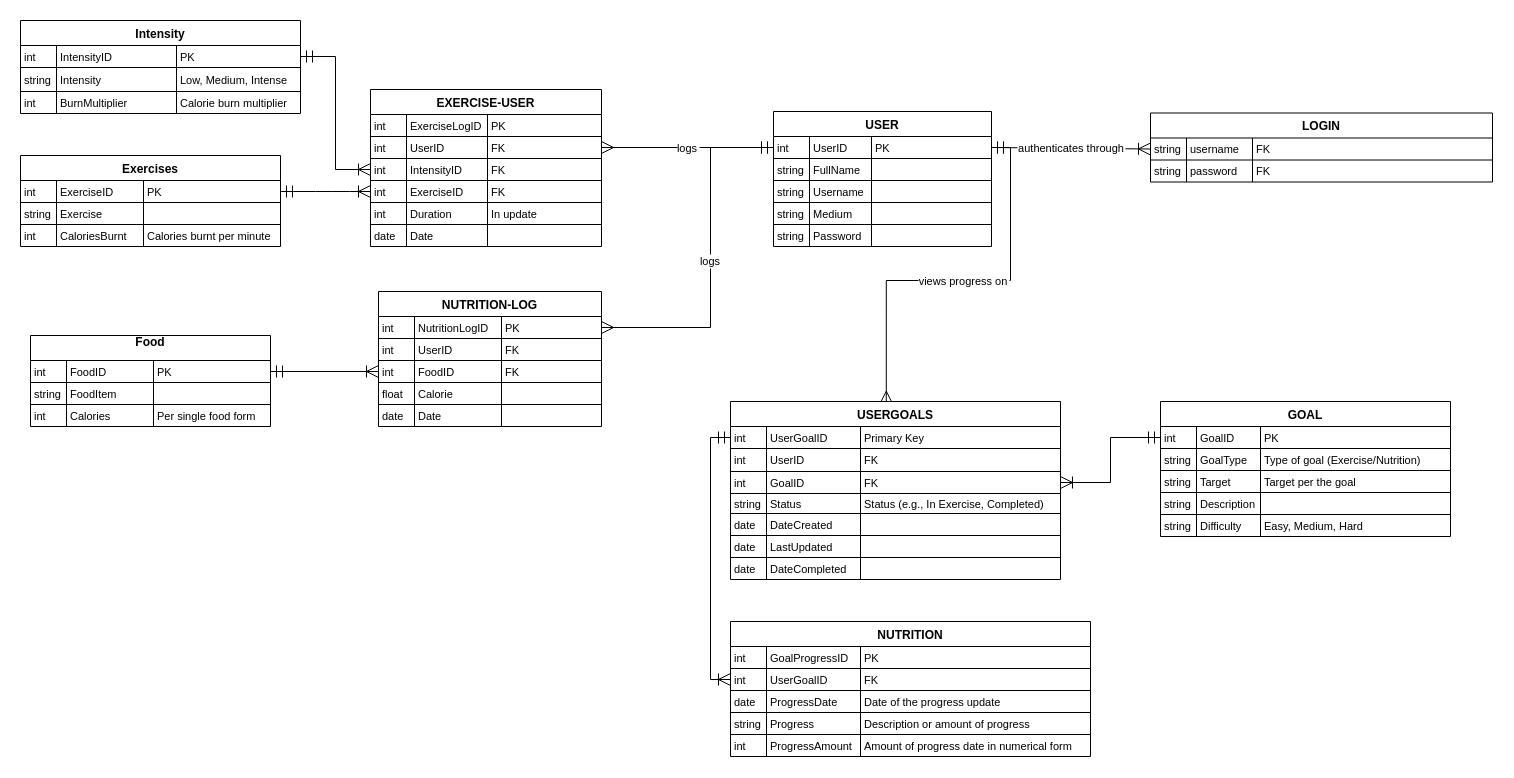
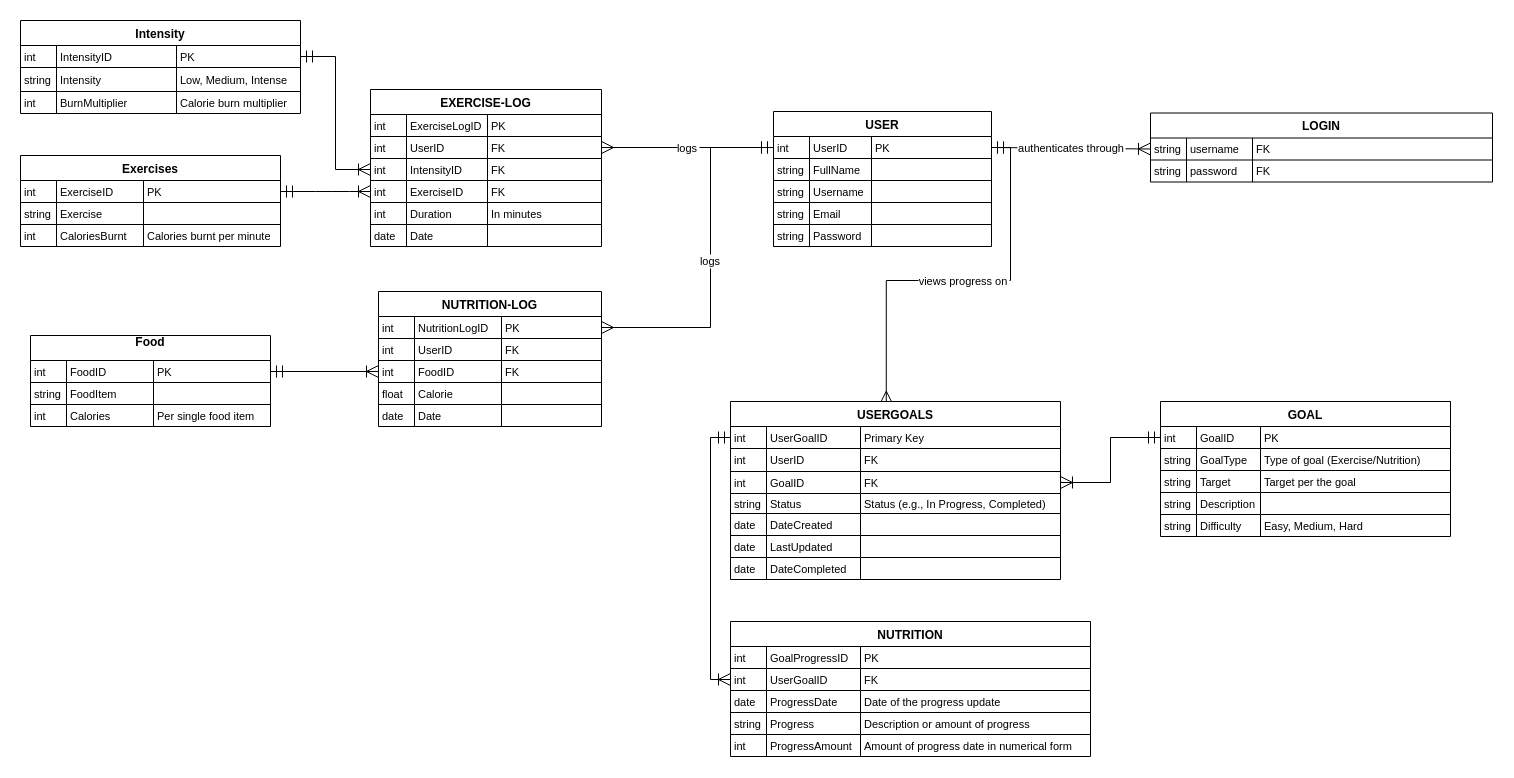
(486, 103) -> (486, 103)
(517, 214) -> (519, 214)
(830, 214) -> (826, 214)
(211, 416) -> (210, 416)
(964, 504) -> (965, 504)
